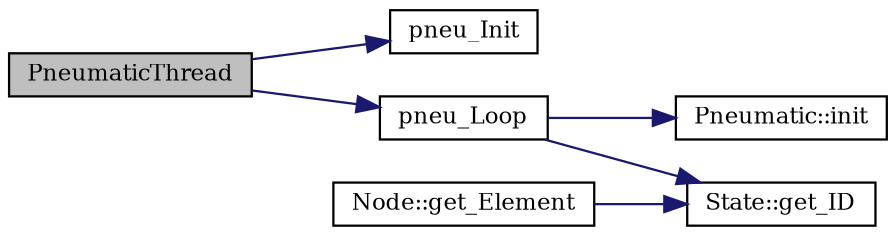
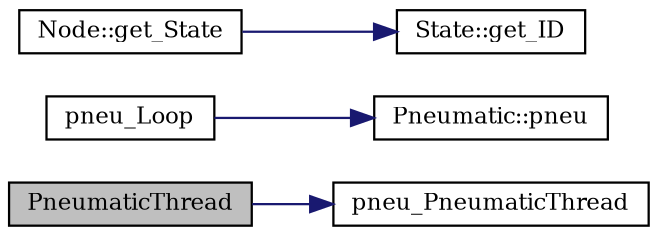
(464, 32) -> (491, 204)
(304, 97) -> none
(781, 118) -> (491, 118)
(612, 158) -> none
(464, 204) -> (130, 32)
